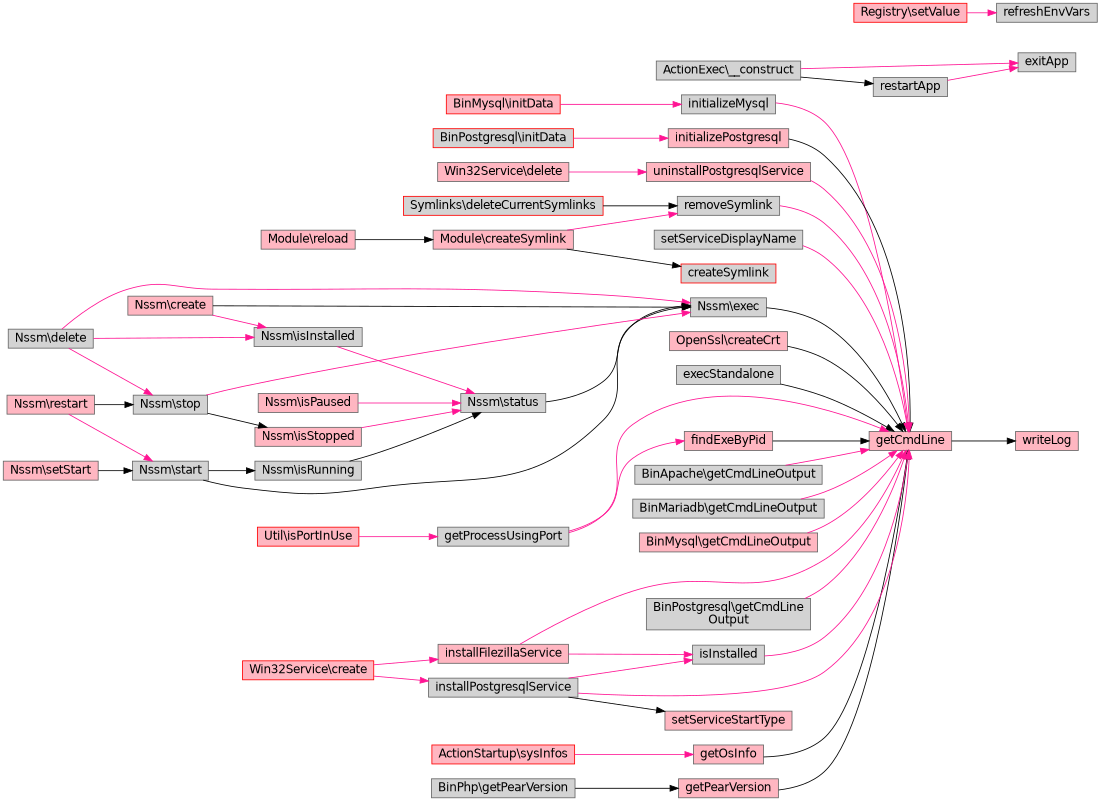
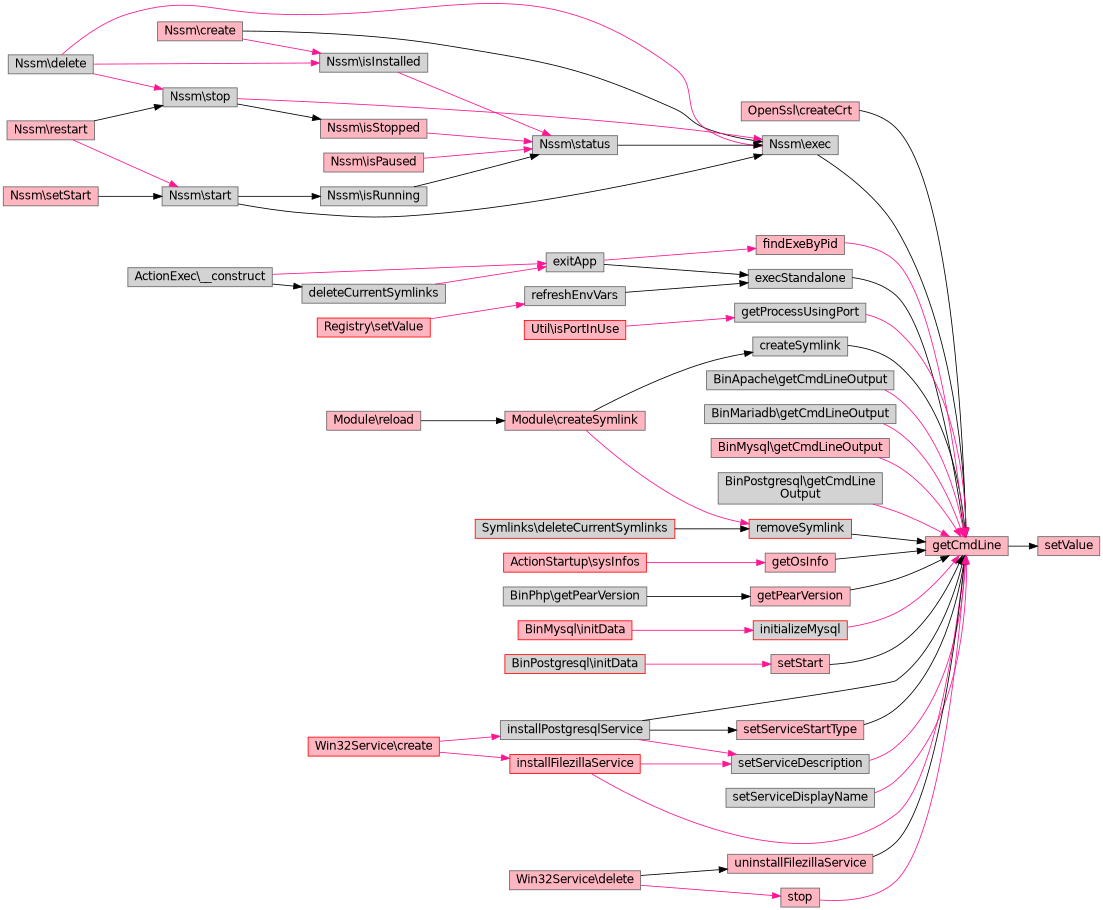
(910, 87) -> (374, 294)
(728, 104) -> (800, 630)
(728, 138) -> (800, 664)
(728, 172) -> (800, 898)
(728, 206) -> (800, 529)
none -> (672, 269)
(728, 273) -> (800, 346)
none -> (683, 288)
(875, 293) -> (884, 538)
none -> (935, 415)
(817, 441) -> (937, 364)
(1047, 441) -> (1069, 546)
(624, 468) -> (676, 255)
(503, 654) -> (575, 764)
(728, 655) -> (800, 764)
none -> (934, 659)
(818, 675) -> (837, 692)
none -> (800, 864)
